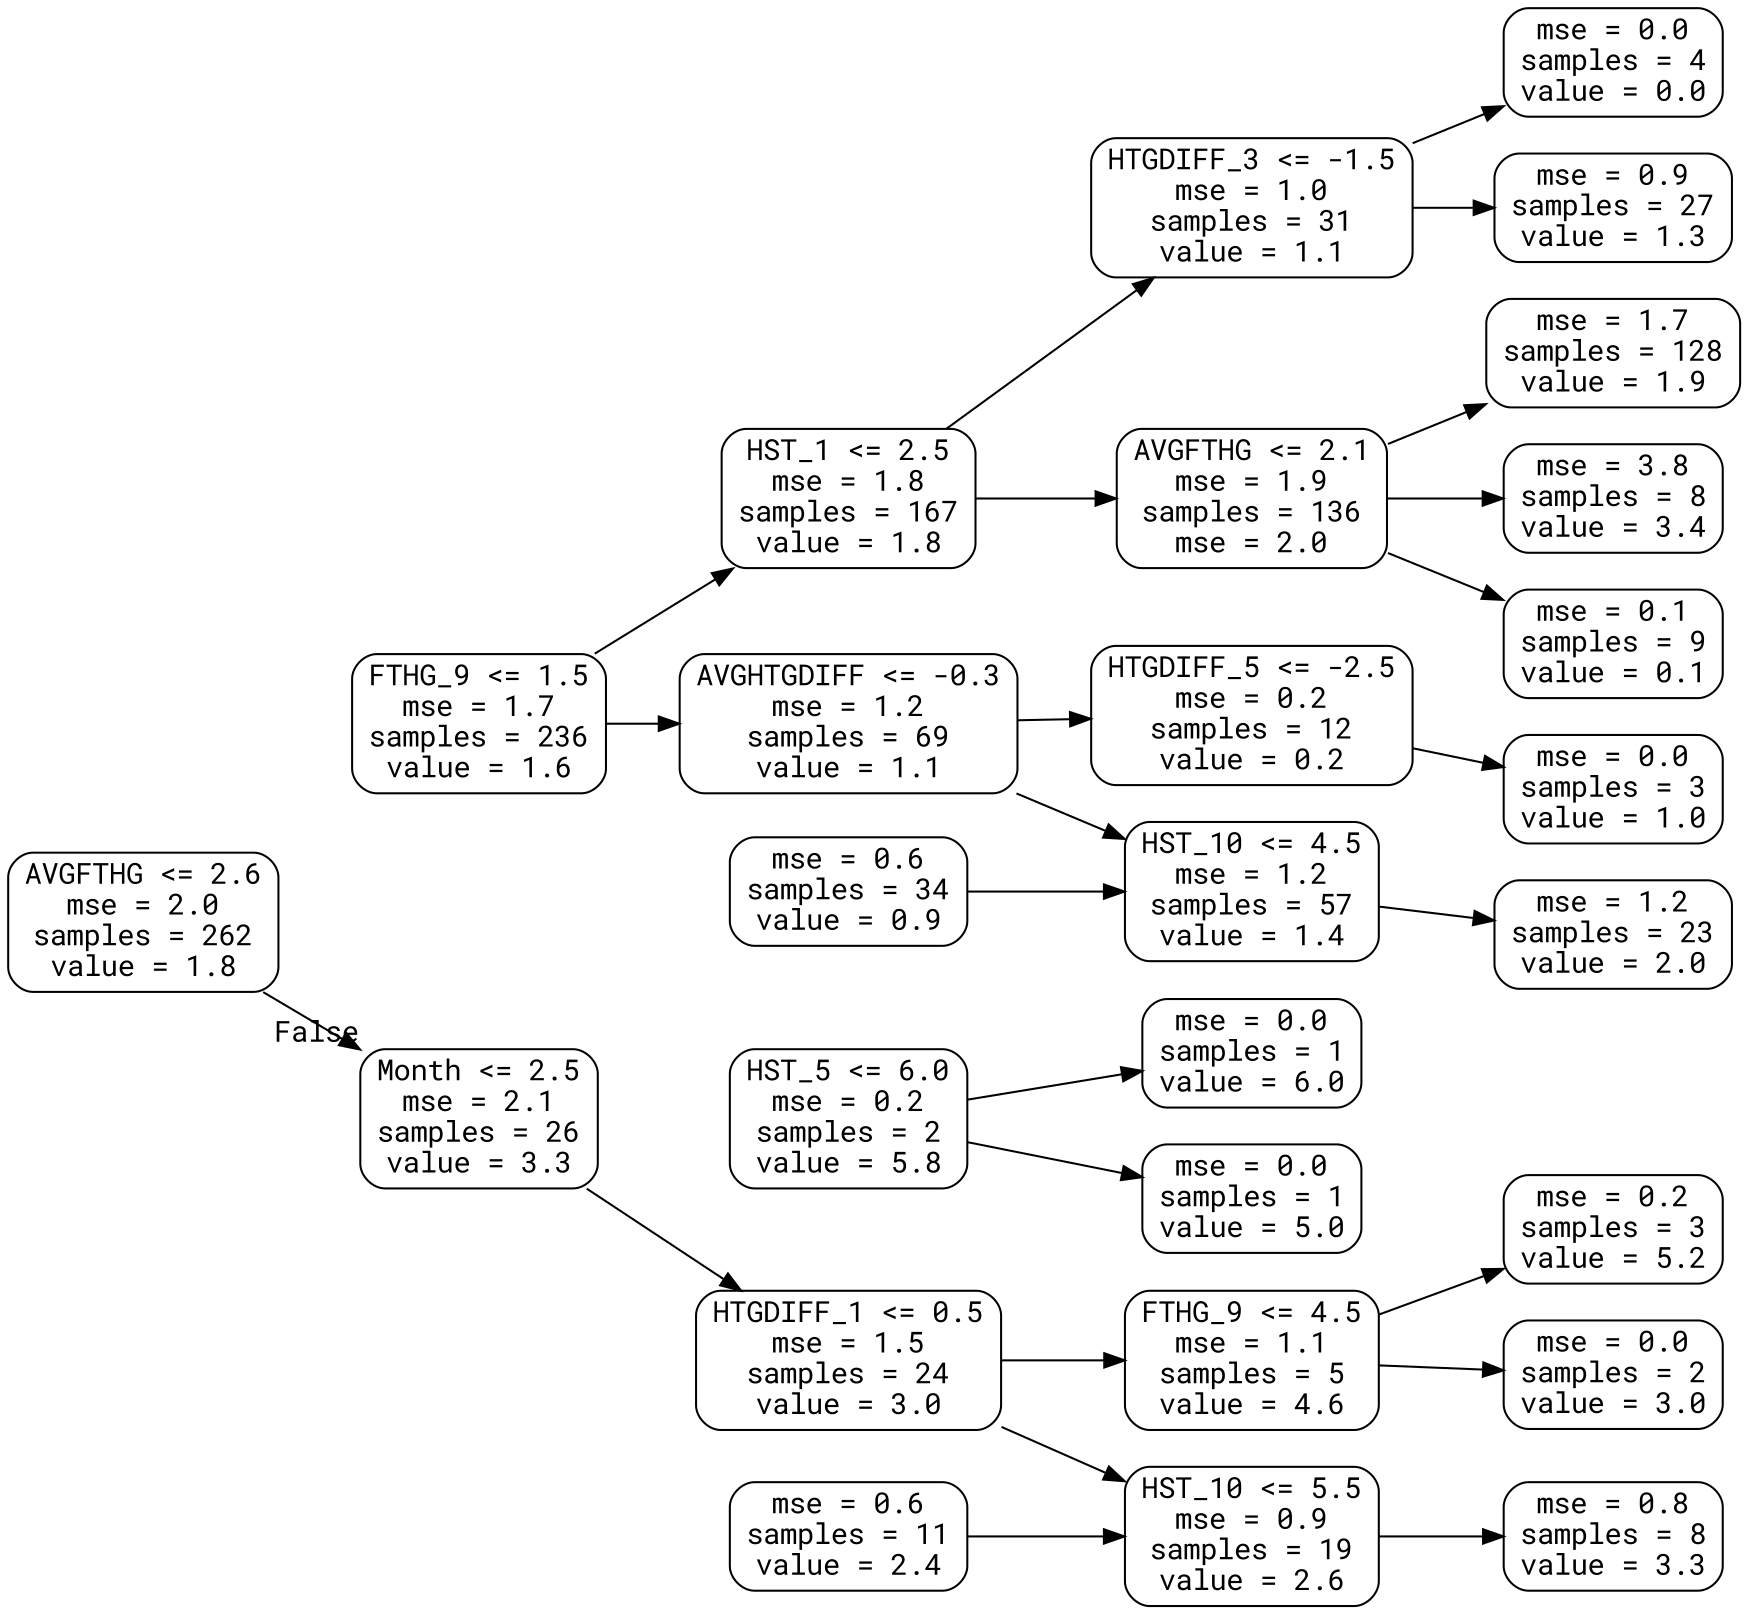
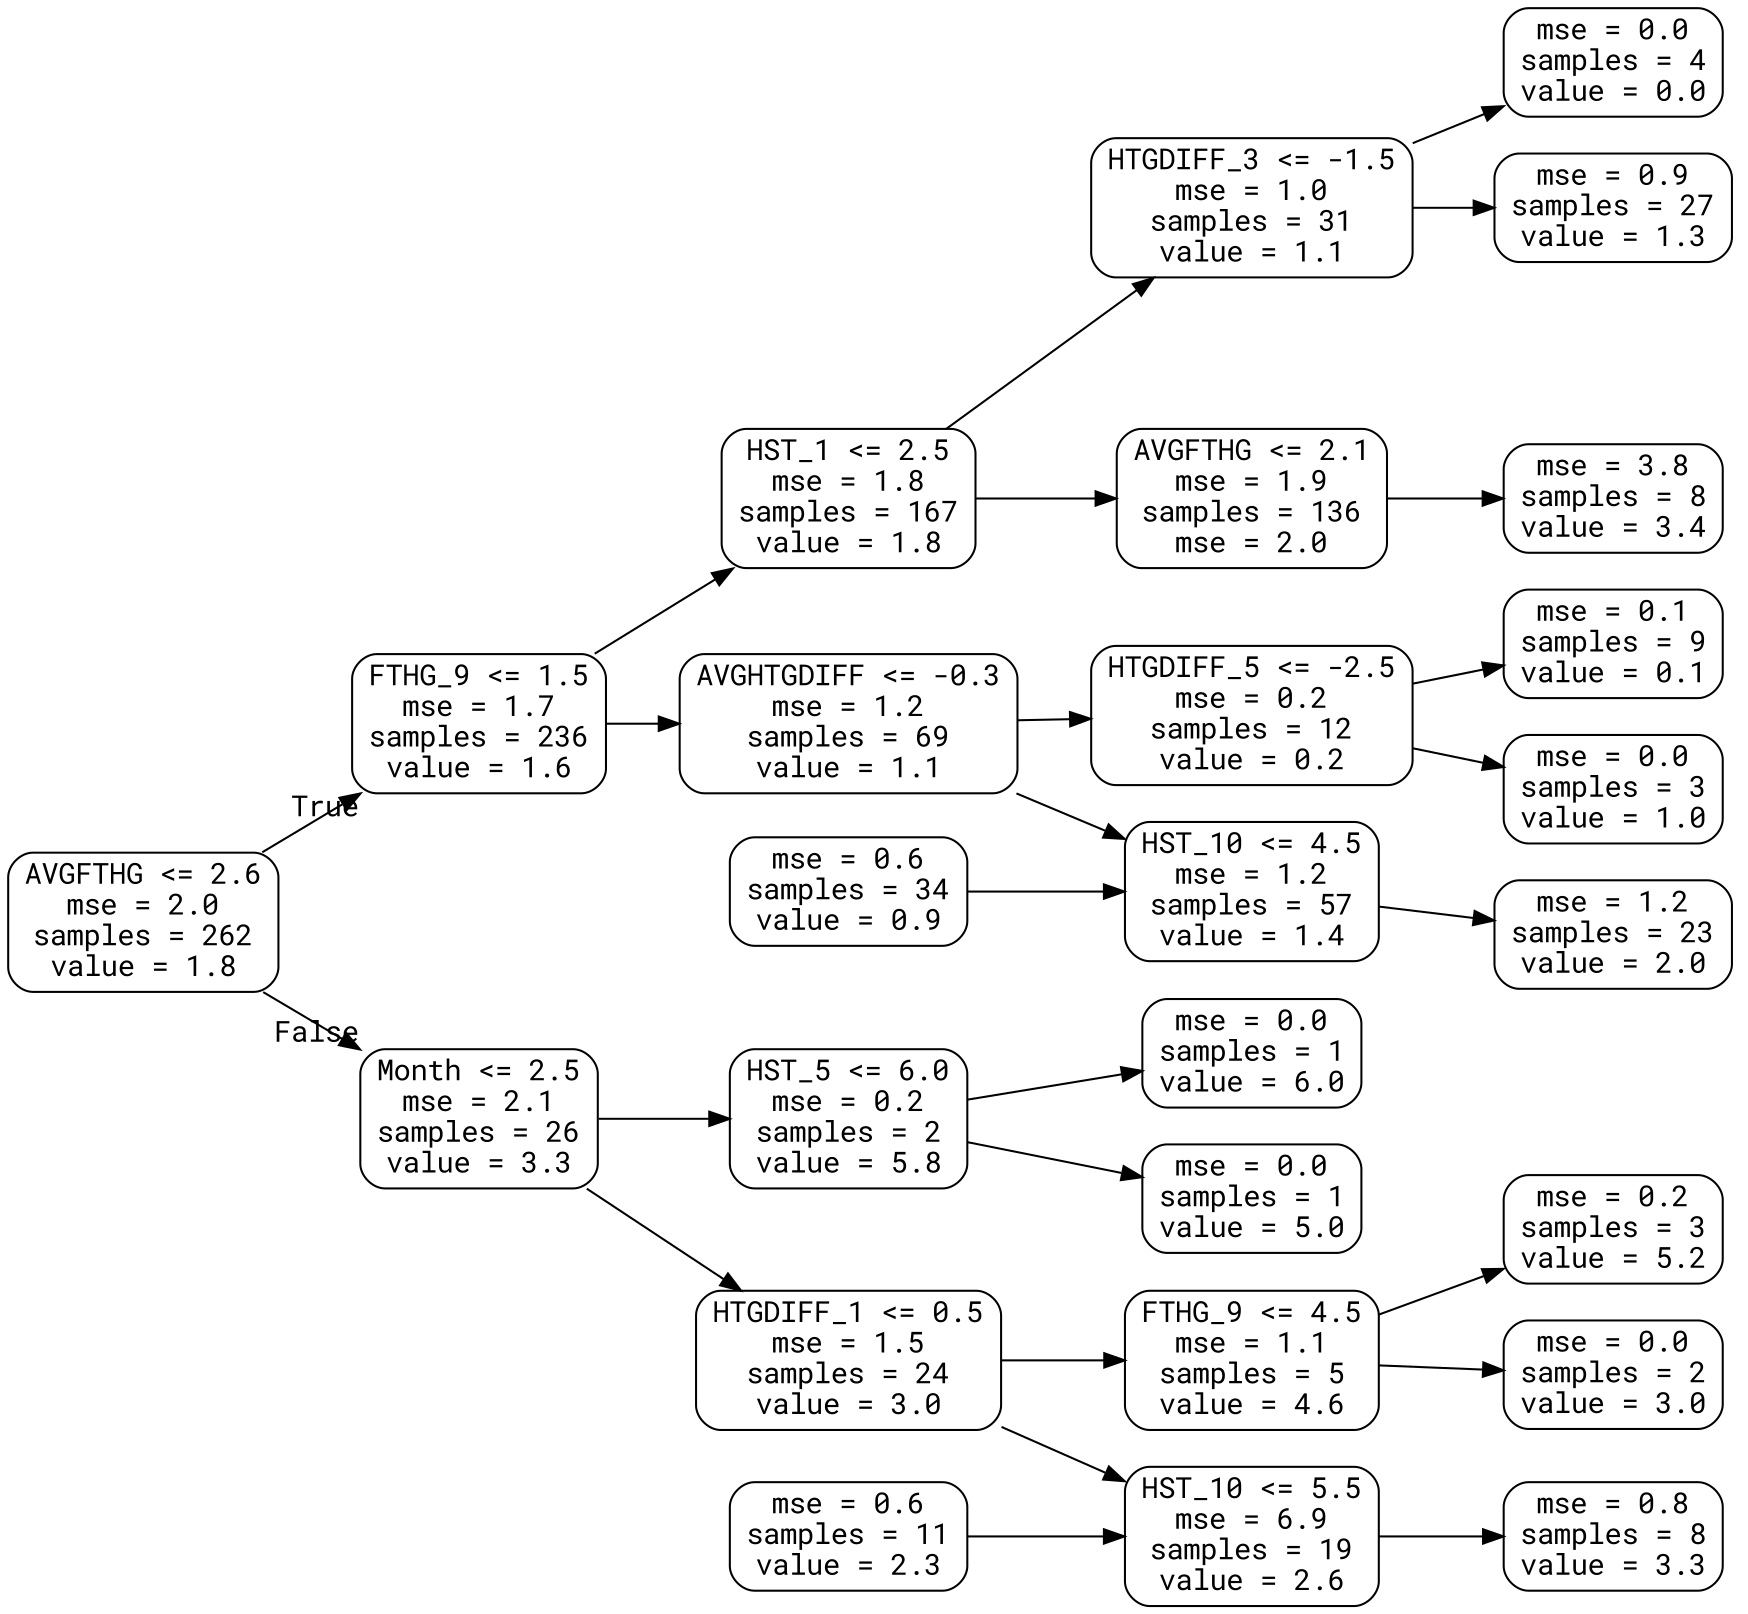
(1613, 353) -> none
(1436, 573) -> (1448, 677)
none -> (302, 828)
none -> (654, 1119)
(849, 1536) -> (849, 1536)
(1252, 1536) -> (1252, 1536)
